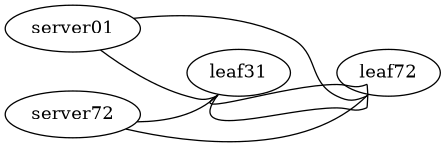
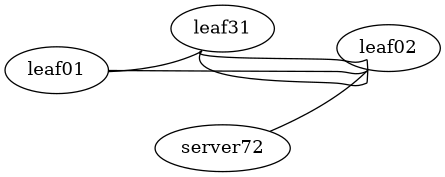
(73, 29) -> (57, 70)
(389, 73) -> (389, 48)
(180, 116) -> none
